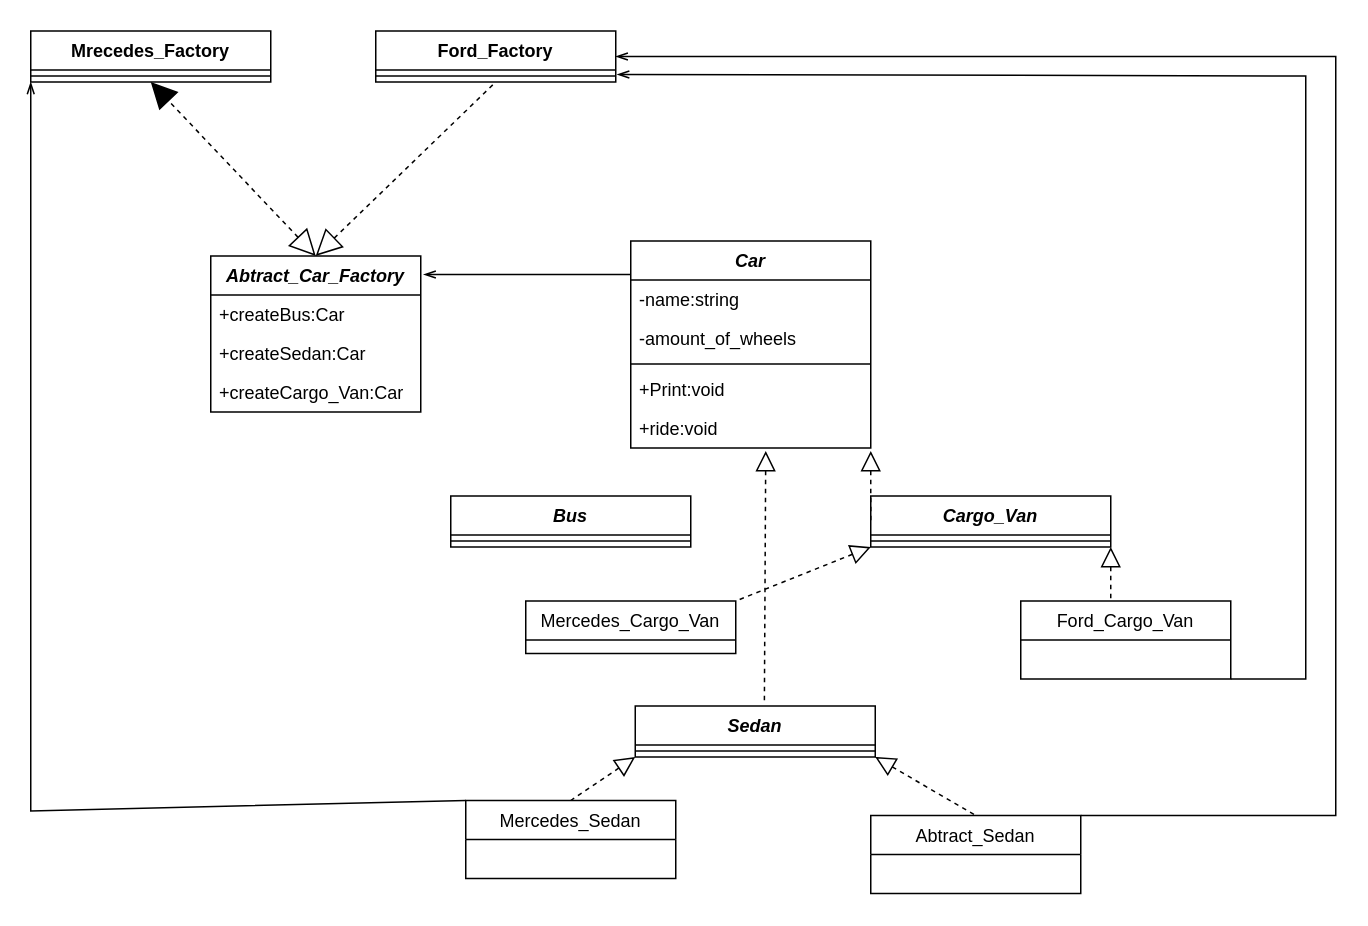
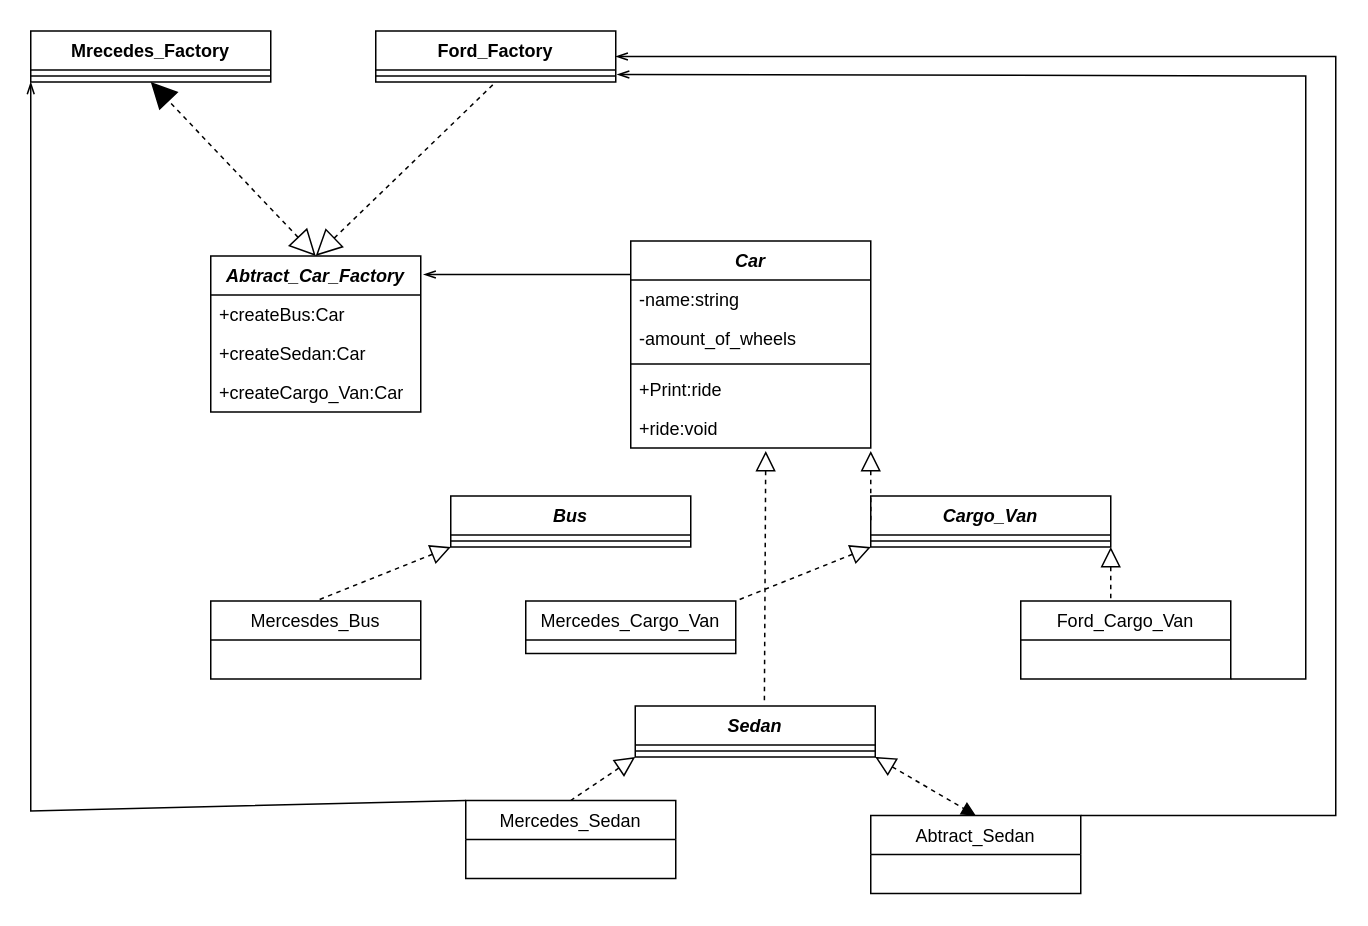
(687, 390) -> (687, 390)
none -> (377, 576)
none -> (316, 640)
(966, 810) -> (962, 807)
